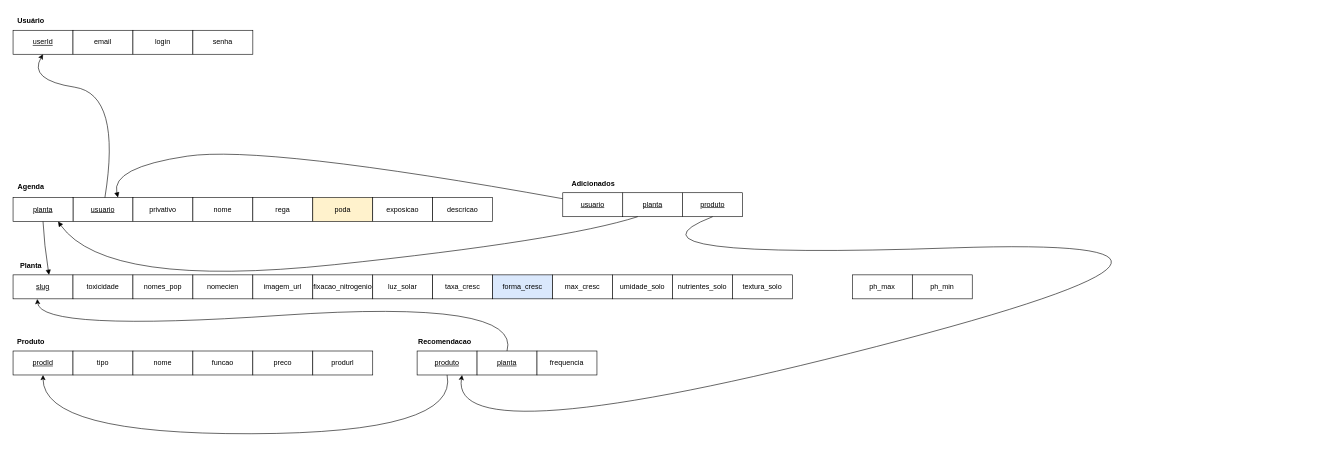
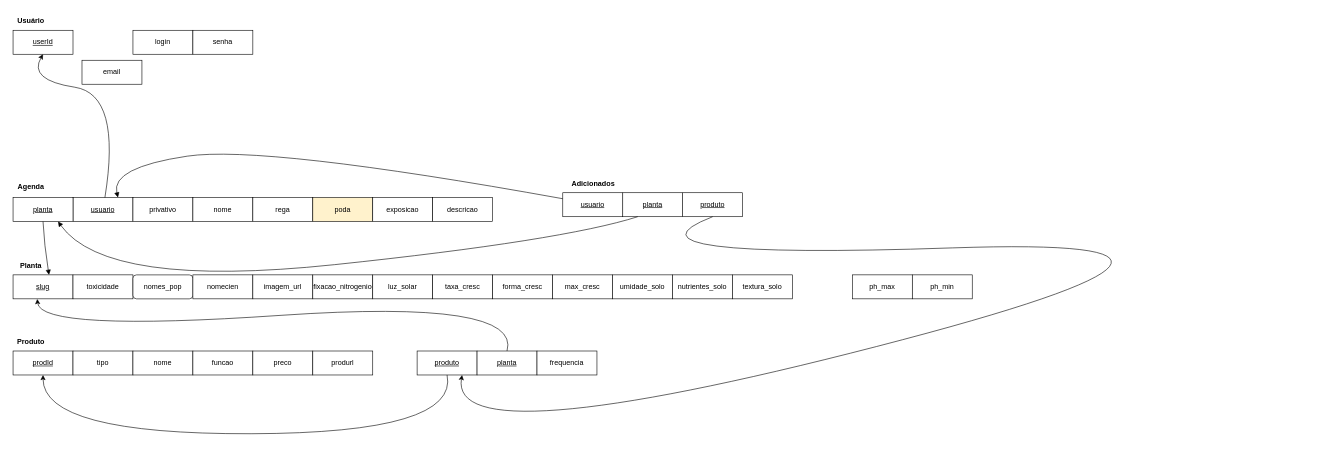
(102, 42) -> (111, 72)
(162, 287) -> (162, 287)
(522, 287) -> (522, 287)
(445, 342) -> none
